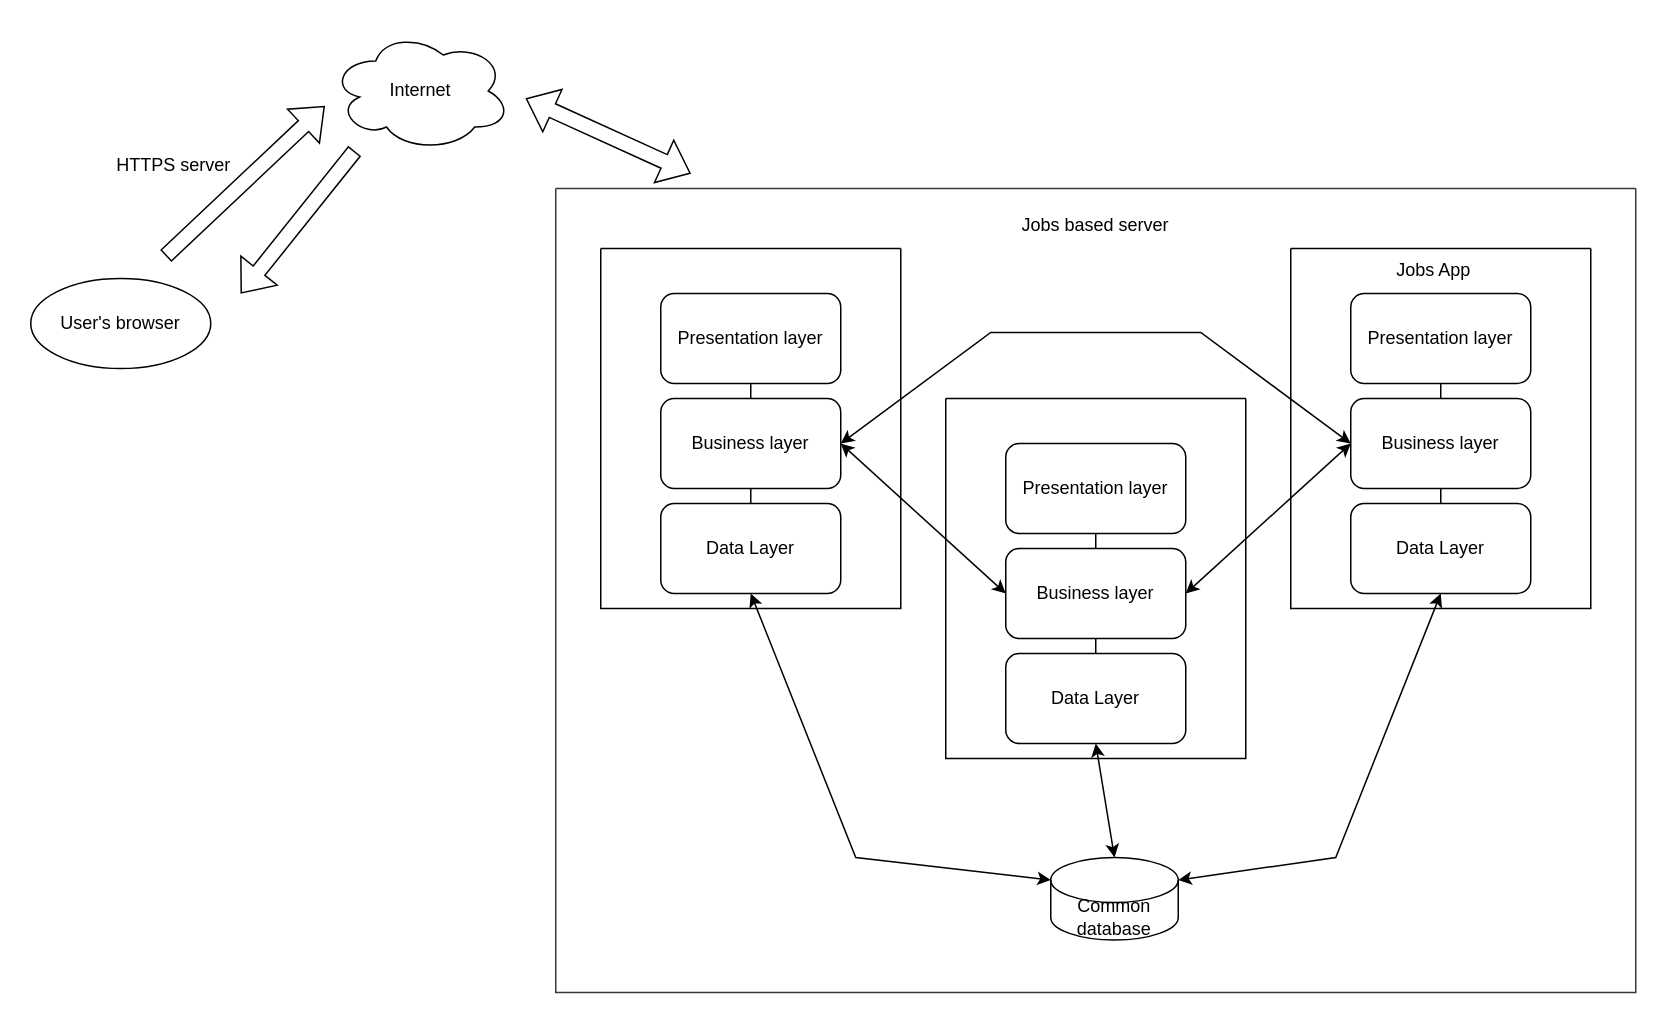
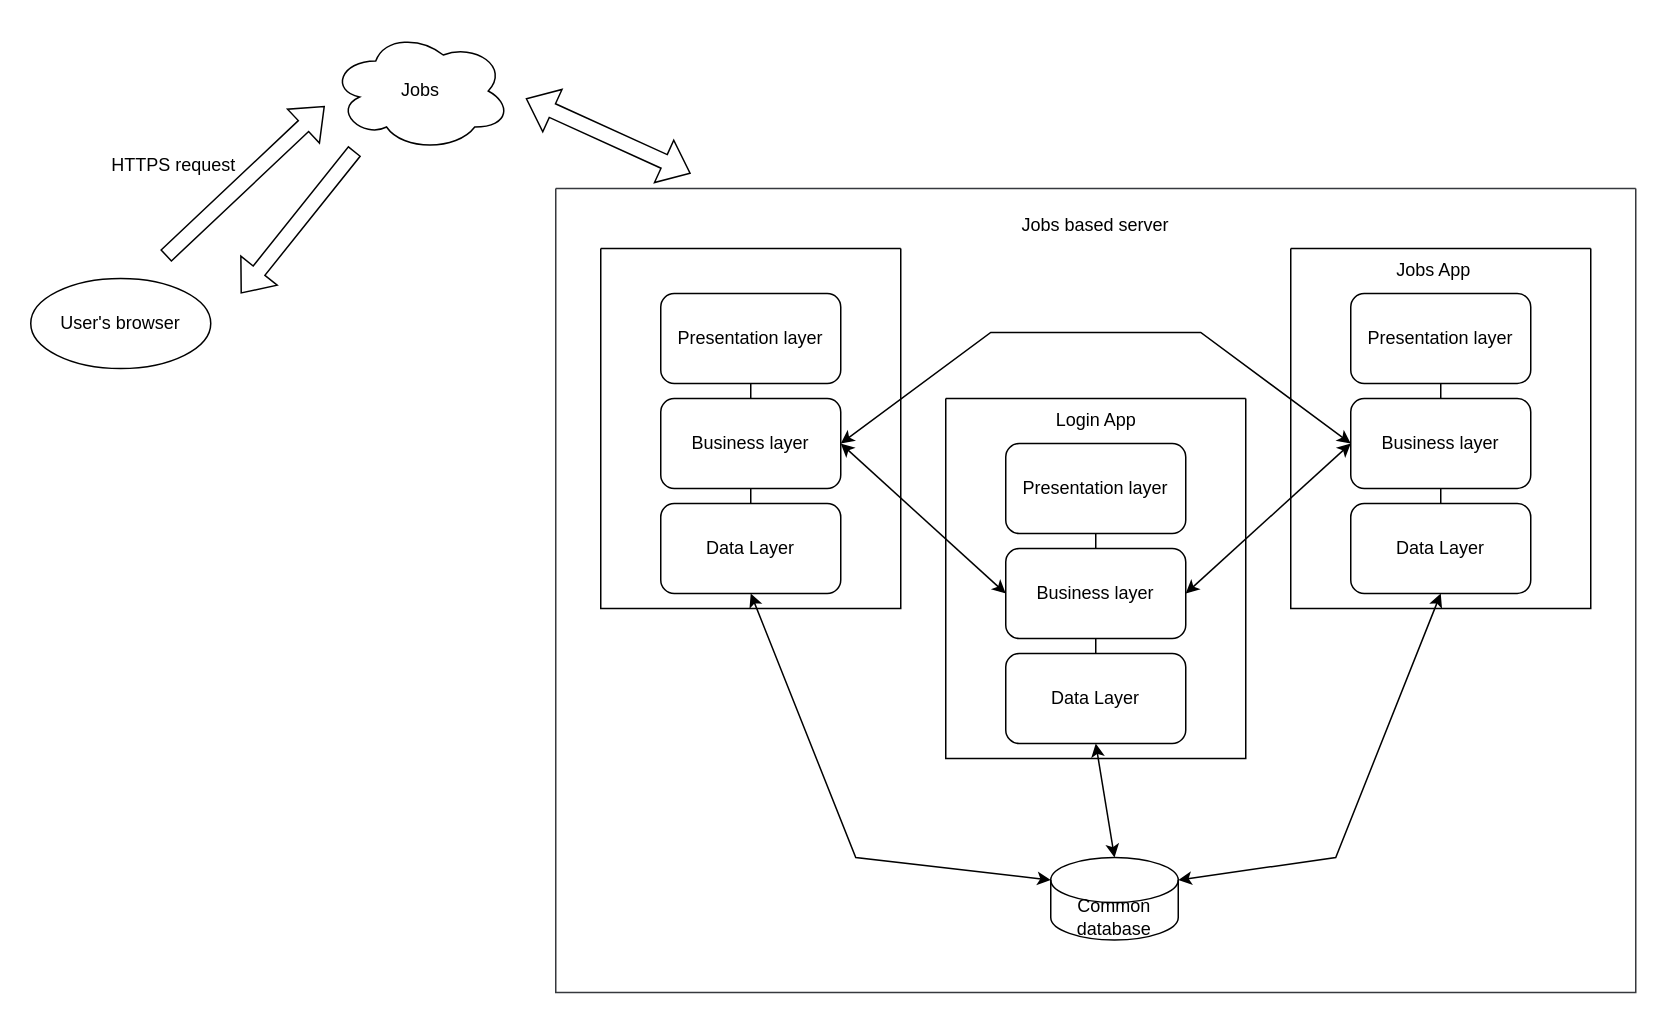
(421, 91) -> (421, 91)
(174, 166) -> (174, 166)
none -> (1096, 421)
